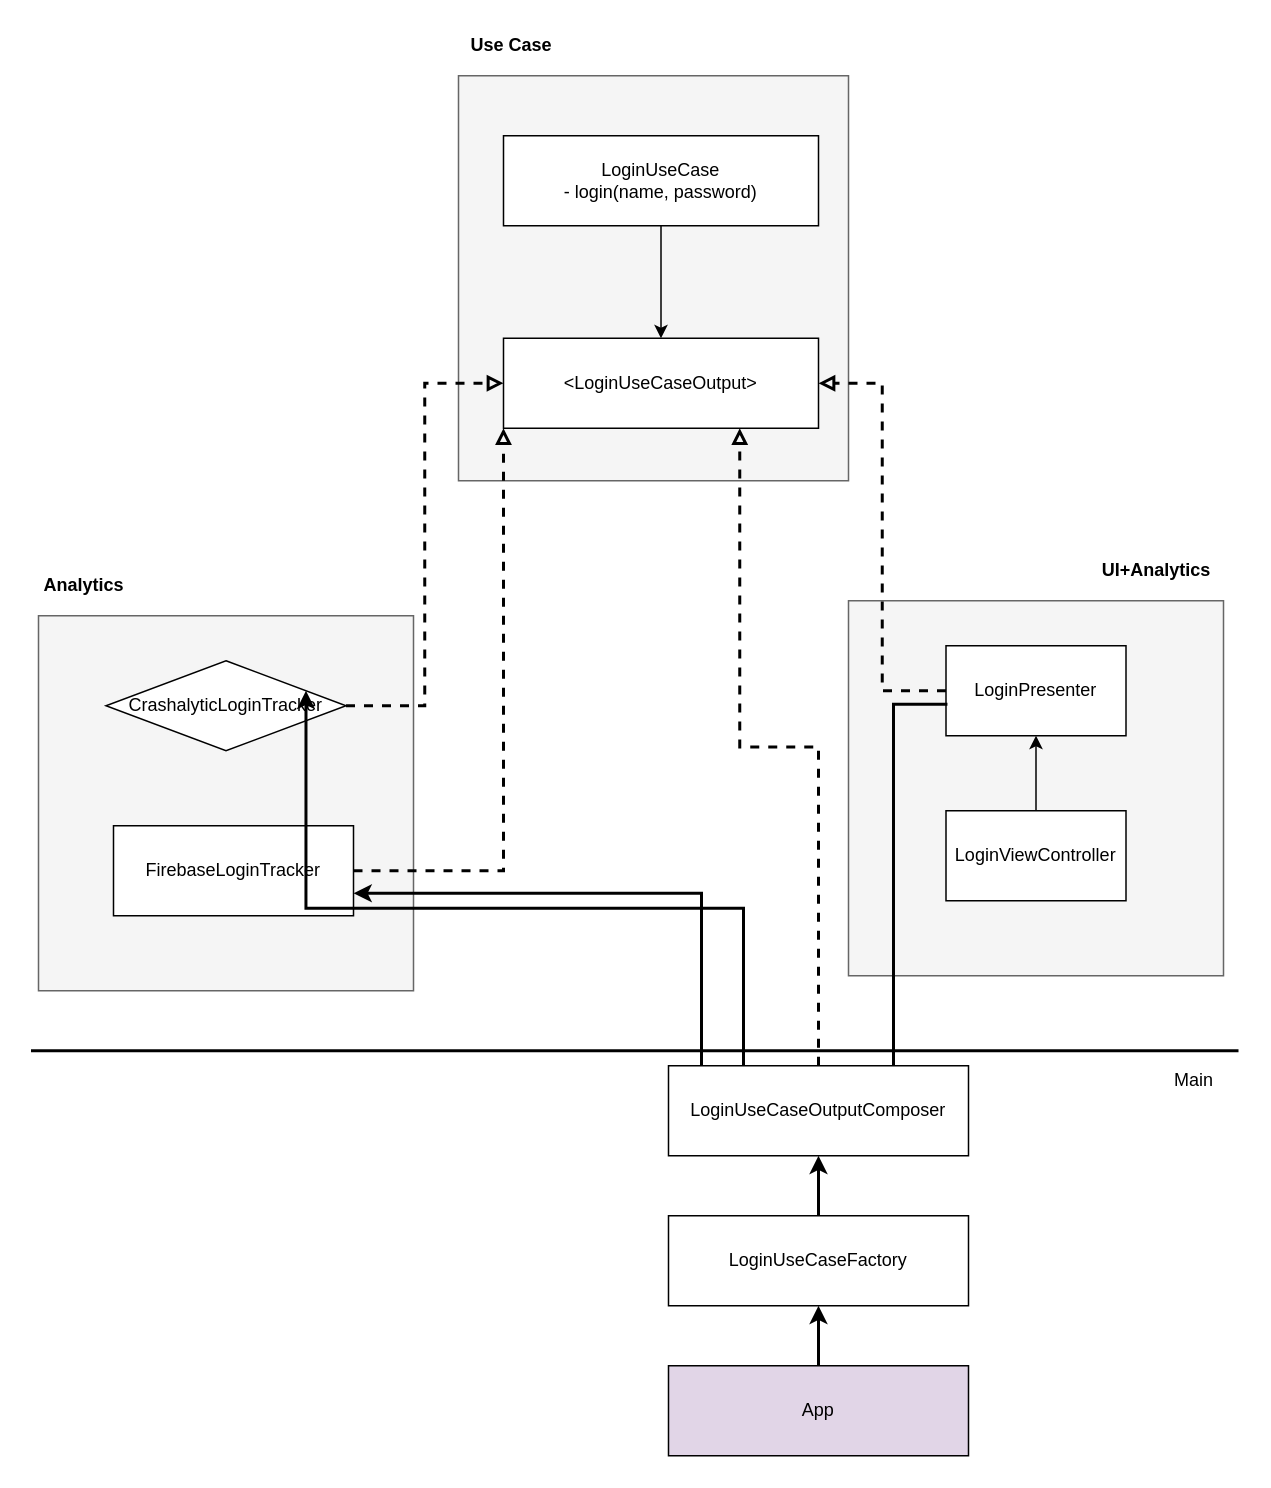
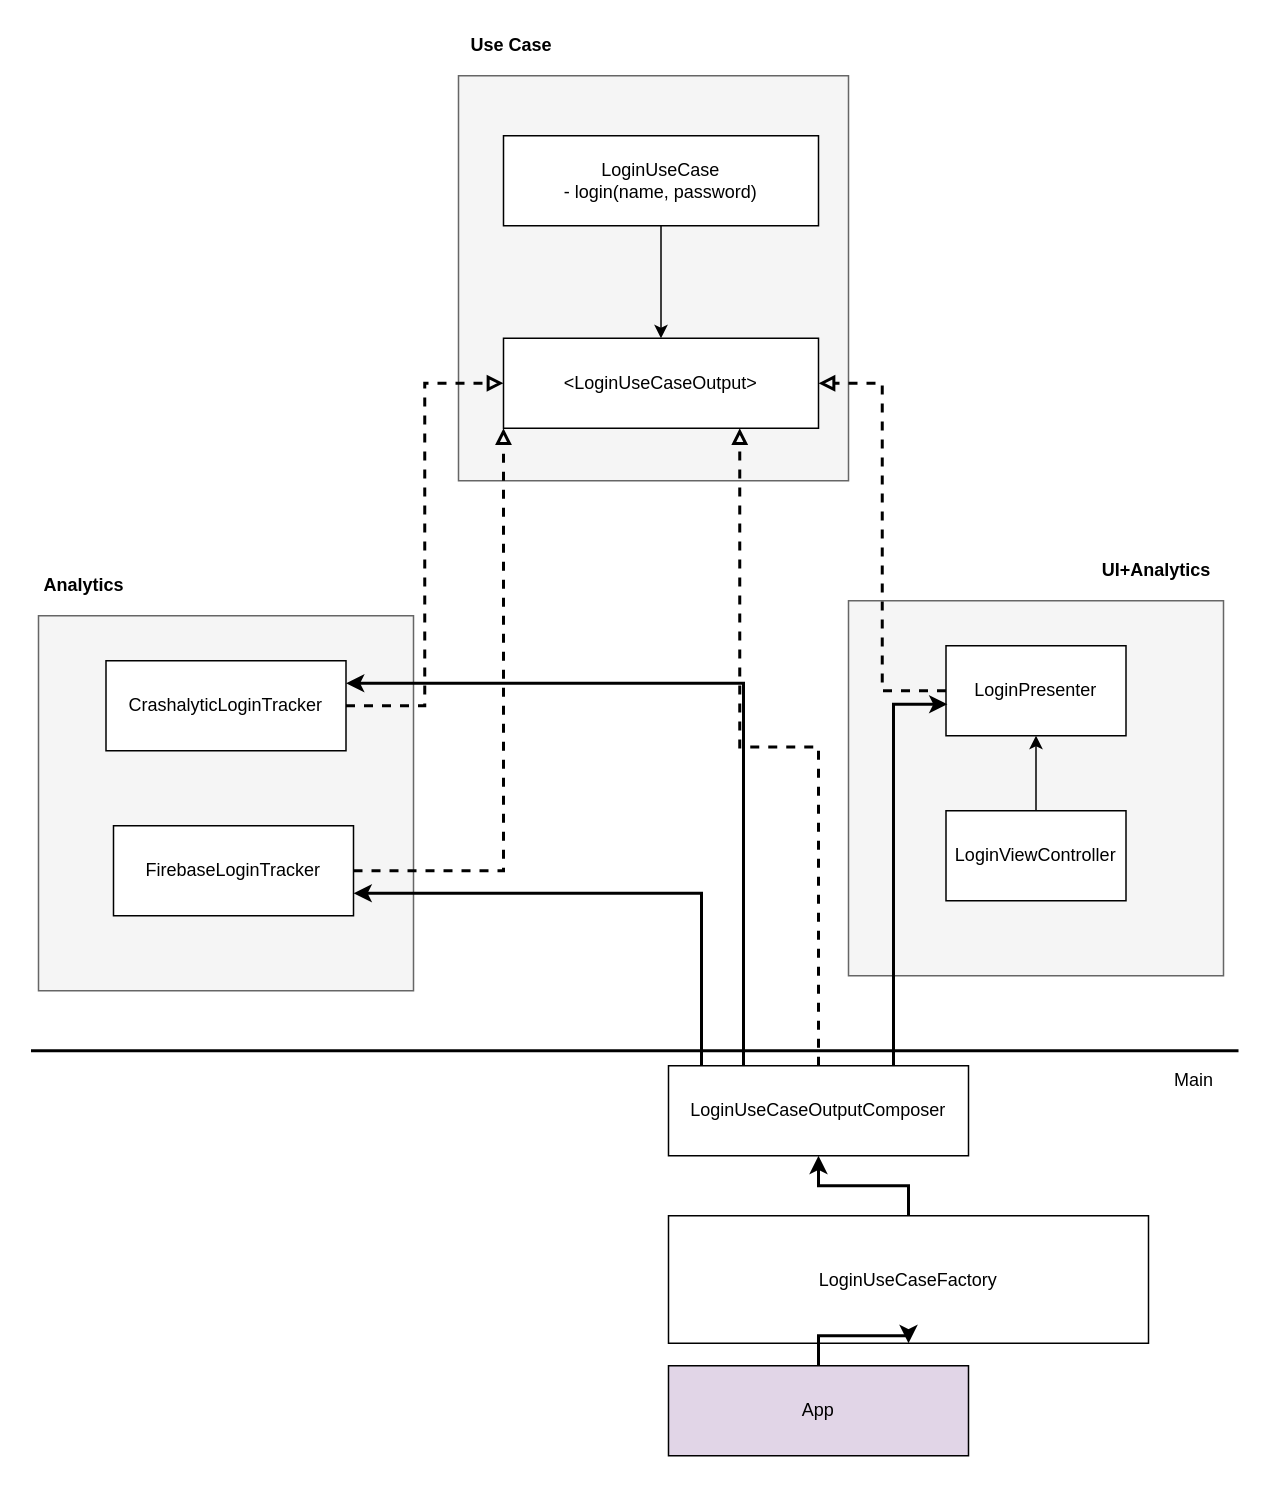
(937, 704) -> (932, 704)
(226, 706) -> (226, 706)
(818, 1261) -> (908, 1280)
